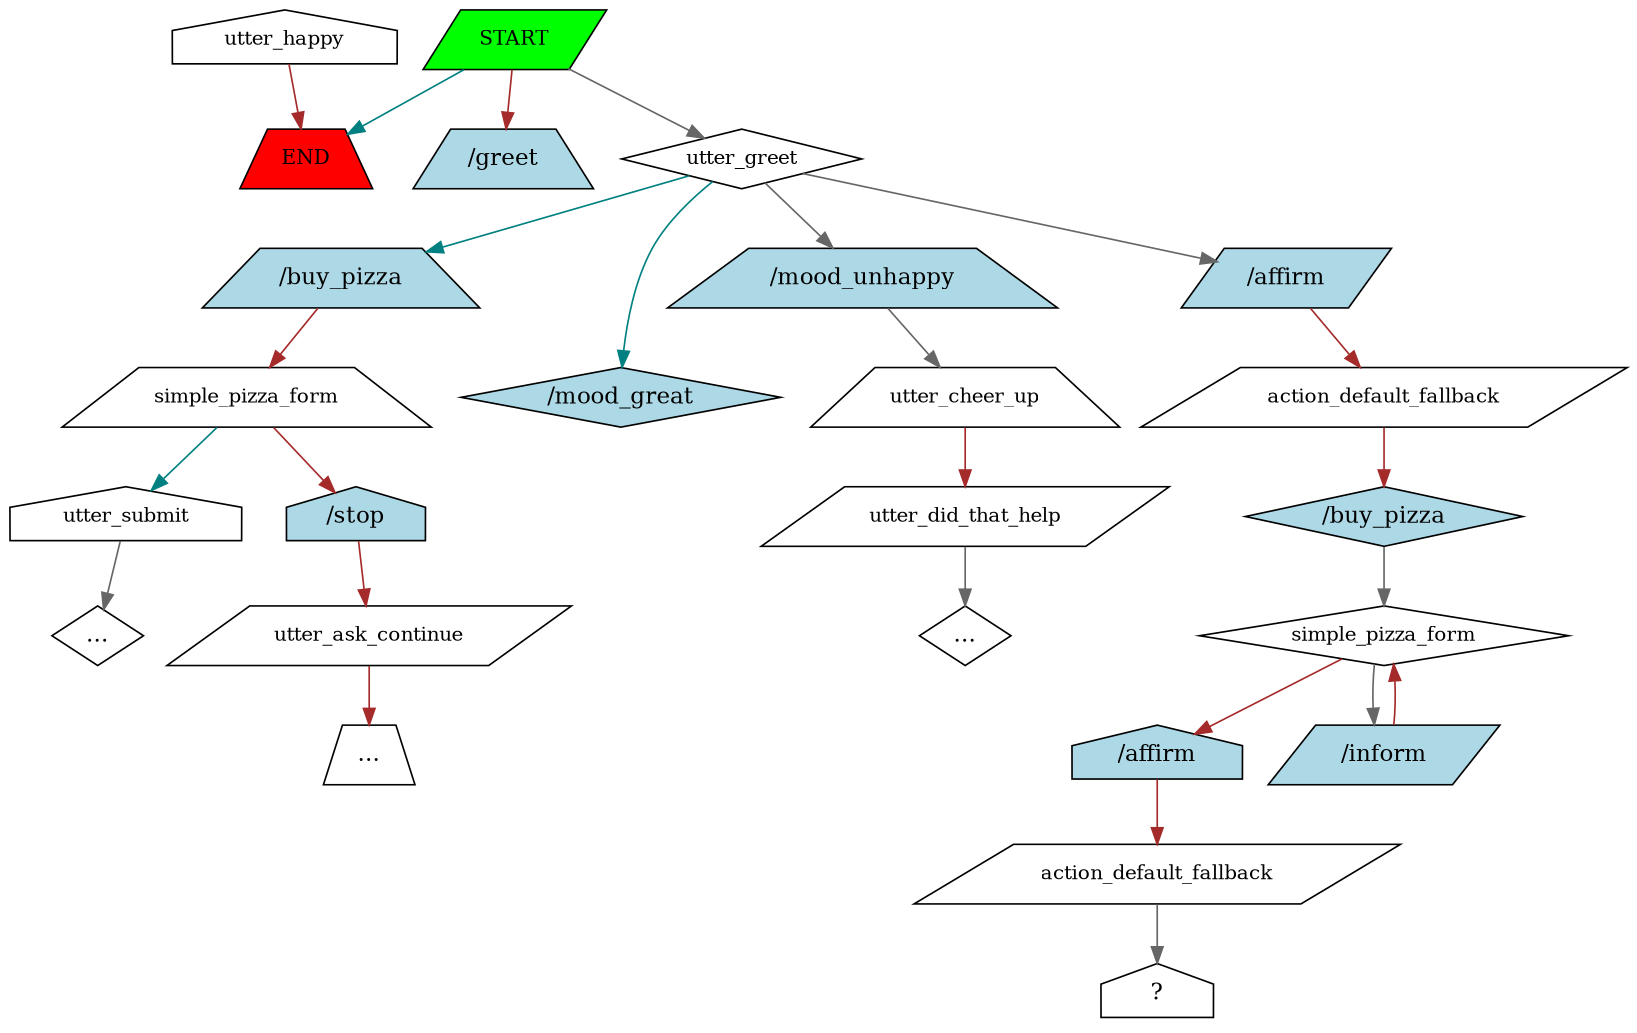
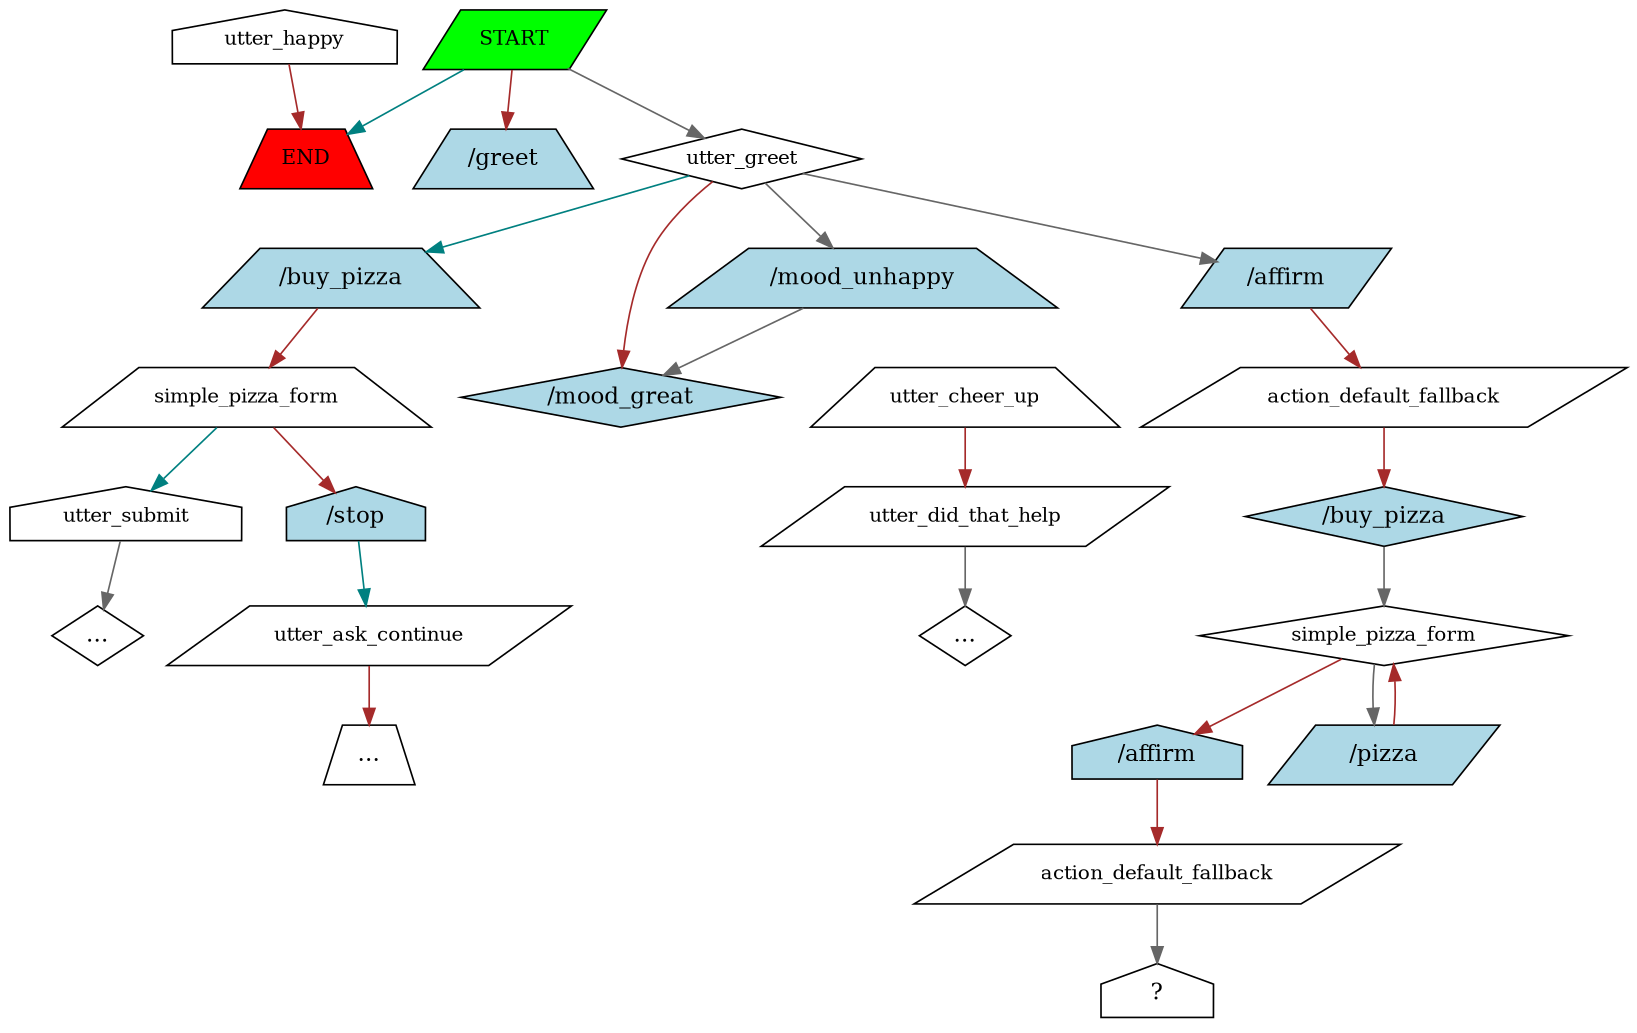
(649, 256) -> (649, 256)
(908, 331) -> (741, 338)
(361, 565) -> (361, 565)
(1384, 755) -> (1384, 755)
